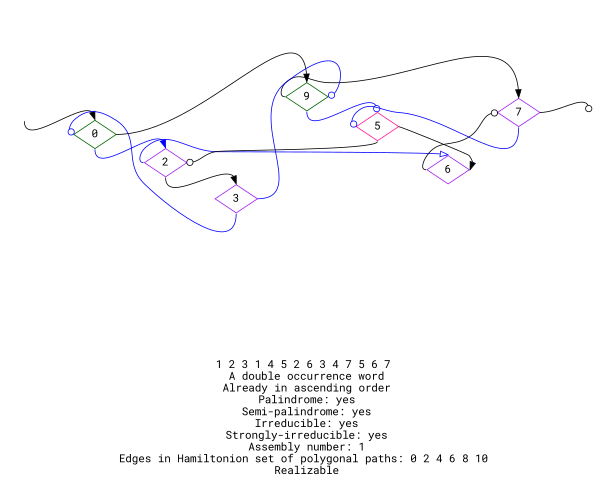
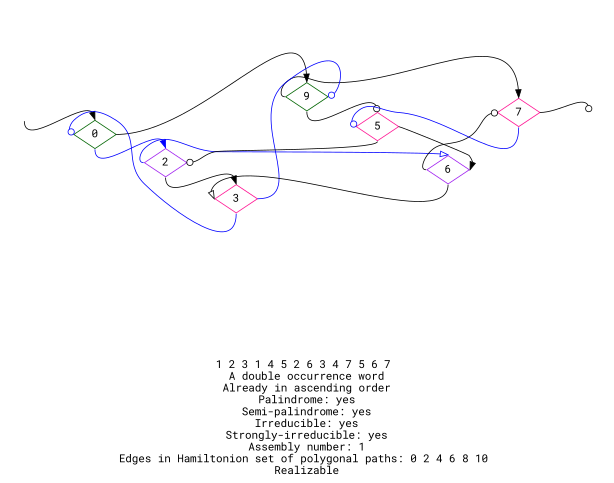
(519, 112) -> (519, 112)
(339, 113) -> (339, 113)
none -> (331, 188)
(236, 199) -> (236, 199)
